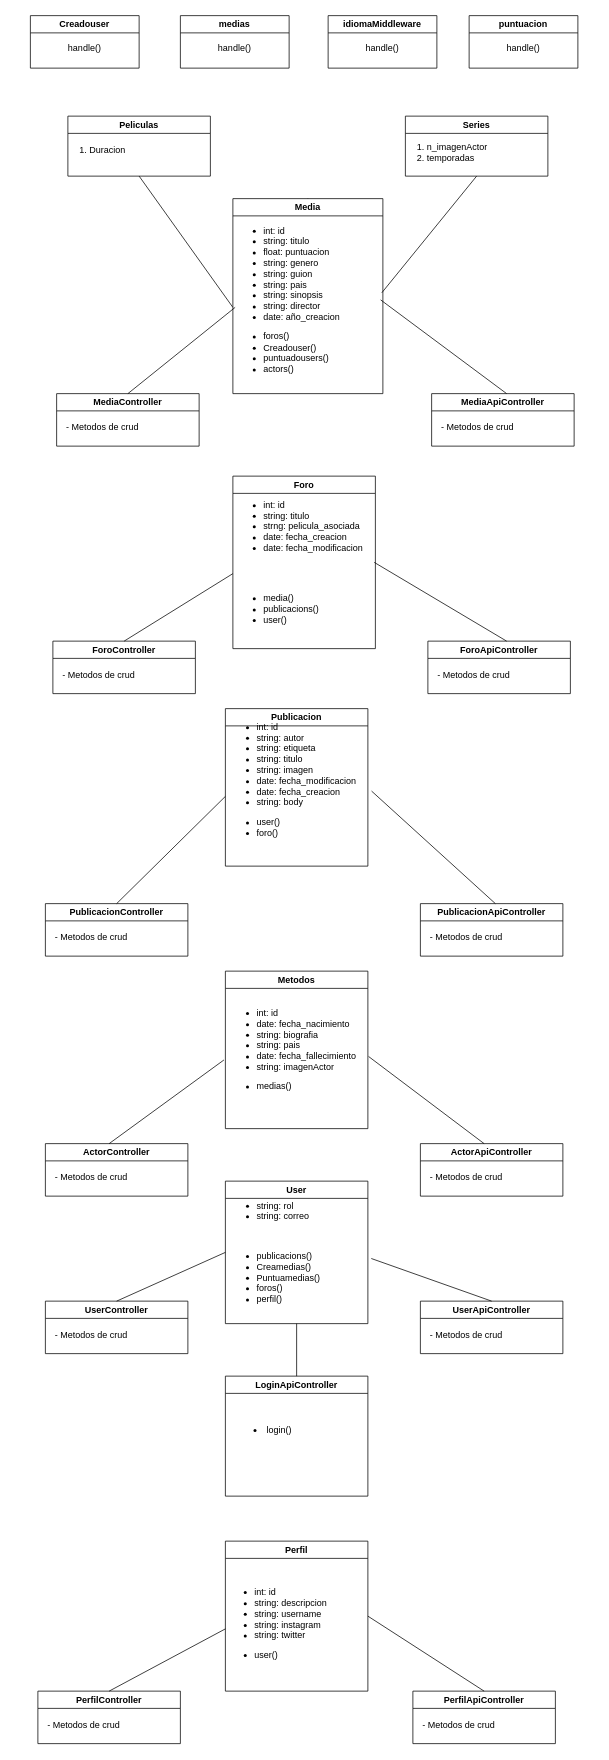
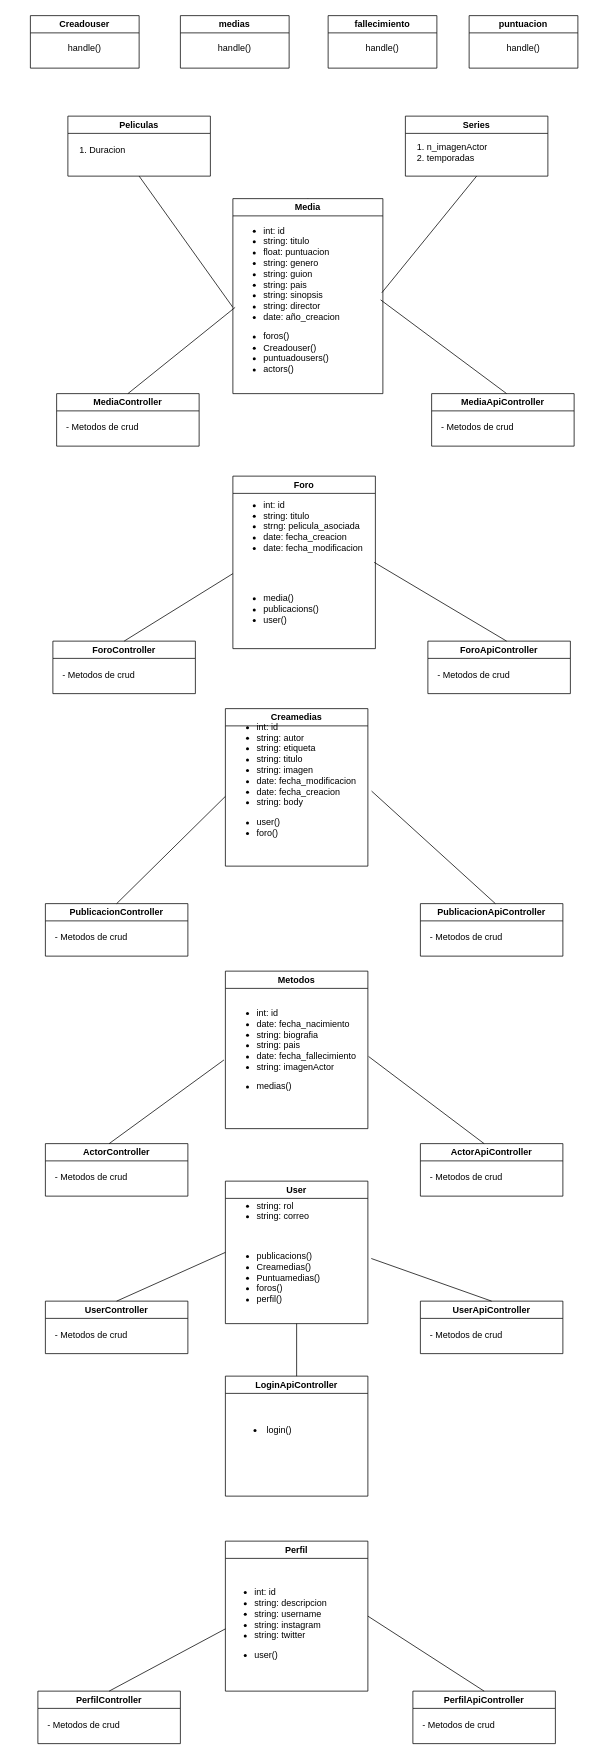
(383, 24) -> (383, 24)
(297, 717) -> (297, 717)
